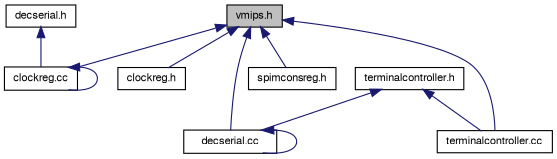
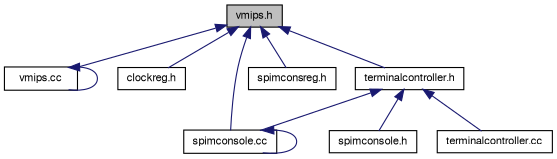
(41, 16) -> none
(420, 44) -> (337, 49)
(41, 79) -> (41, 79)
(230, 142) -> (230, 142)
none -> (373, 142)
